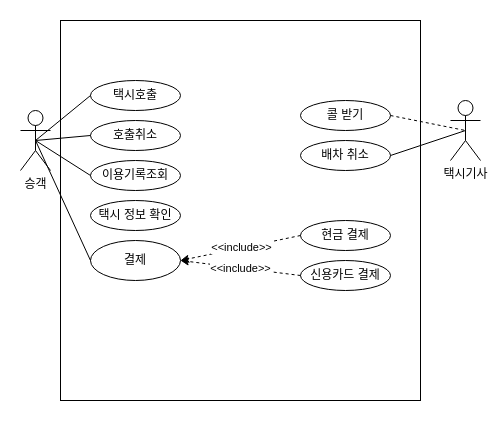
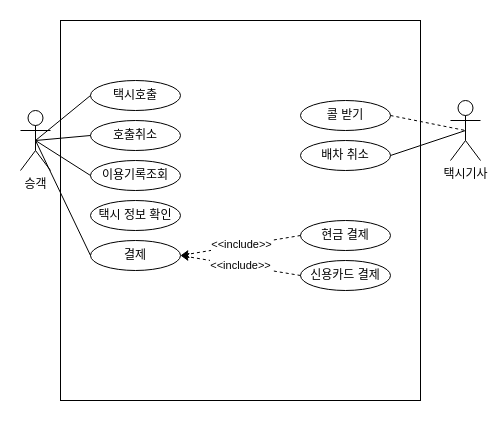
(136, 261) -> (136, 256)
